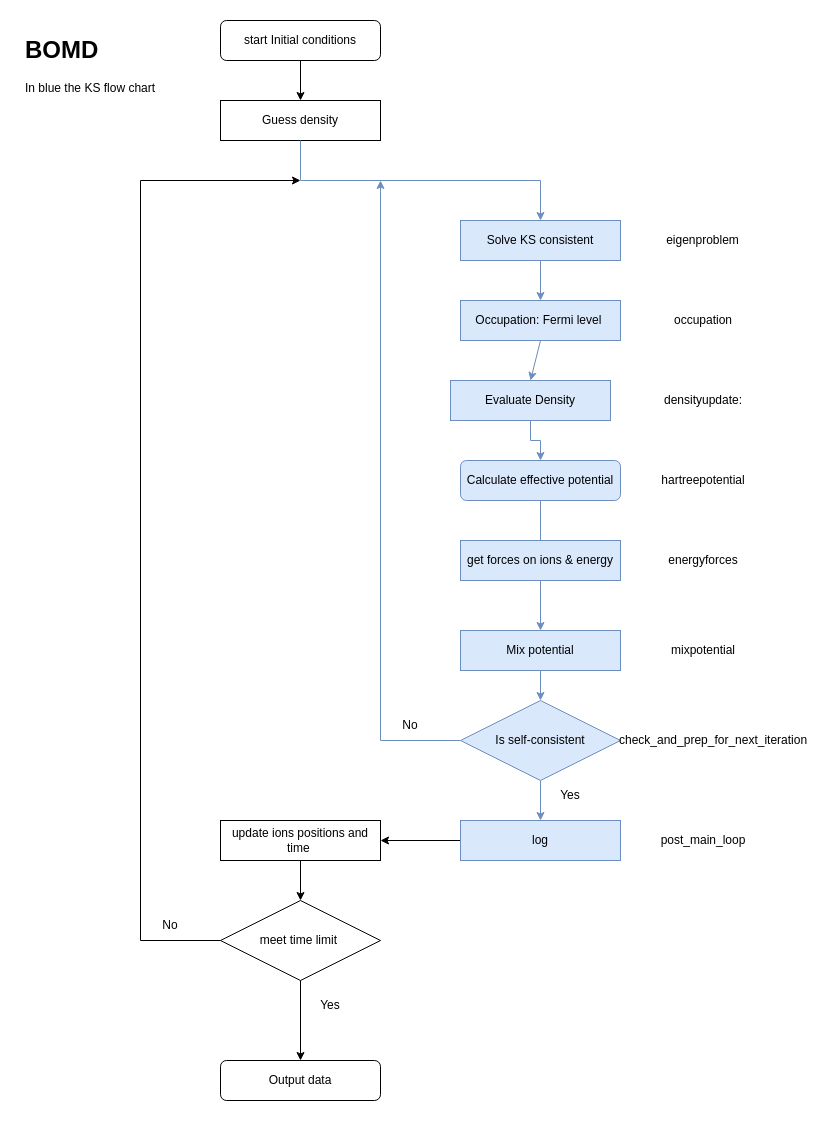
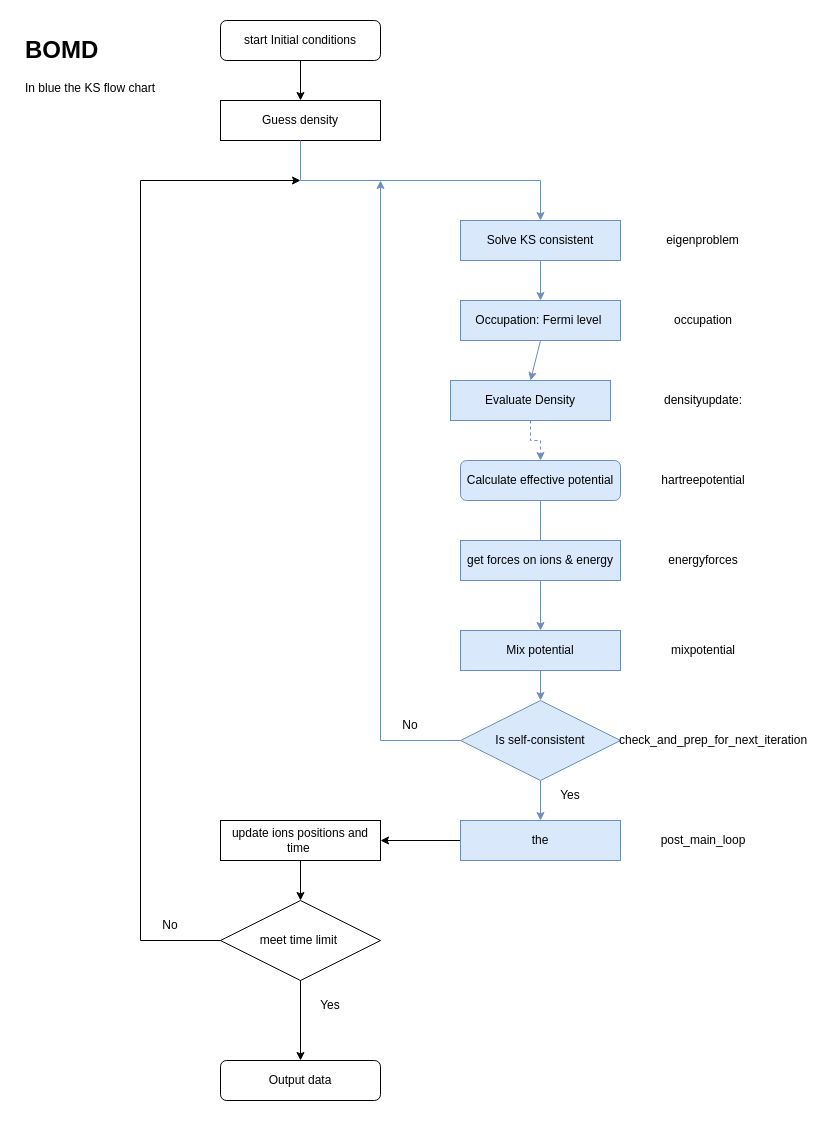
(533, 441) -> (533, 441)
(541, 841) -> (541, 841)
